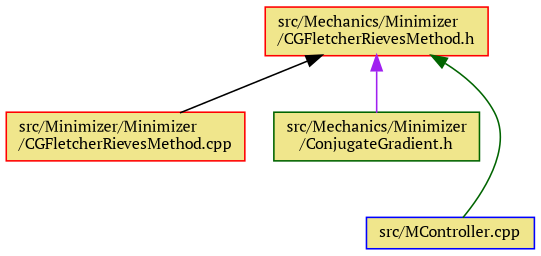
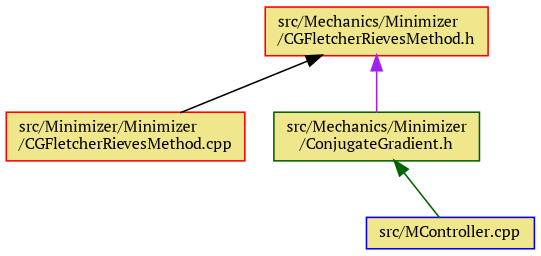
(500, 134) -> (422, 195)
